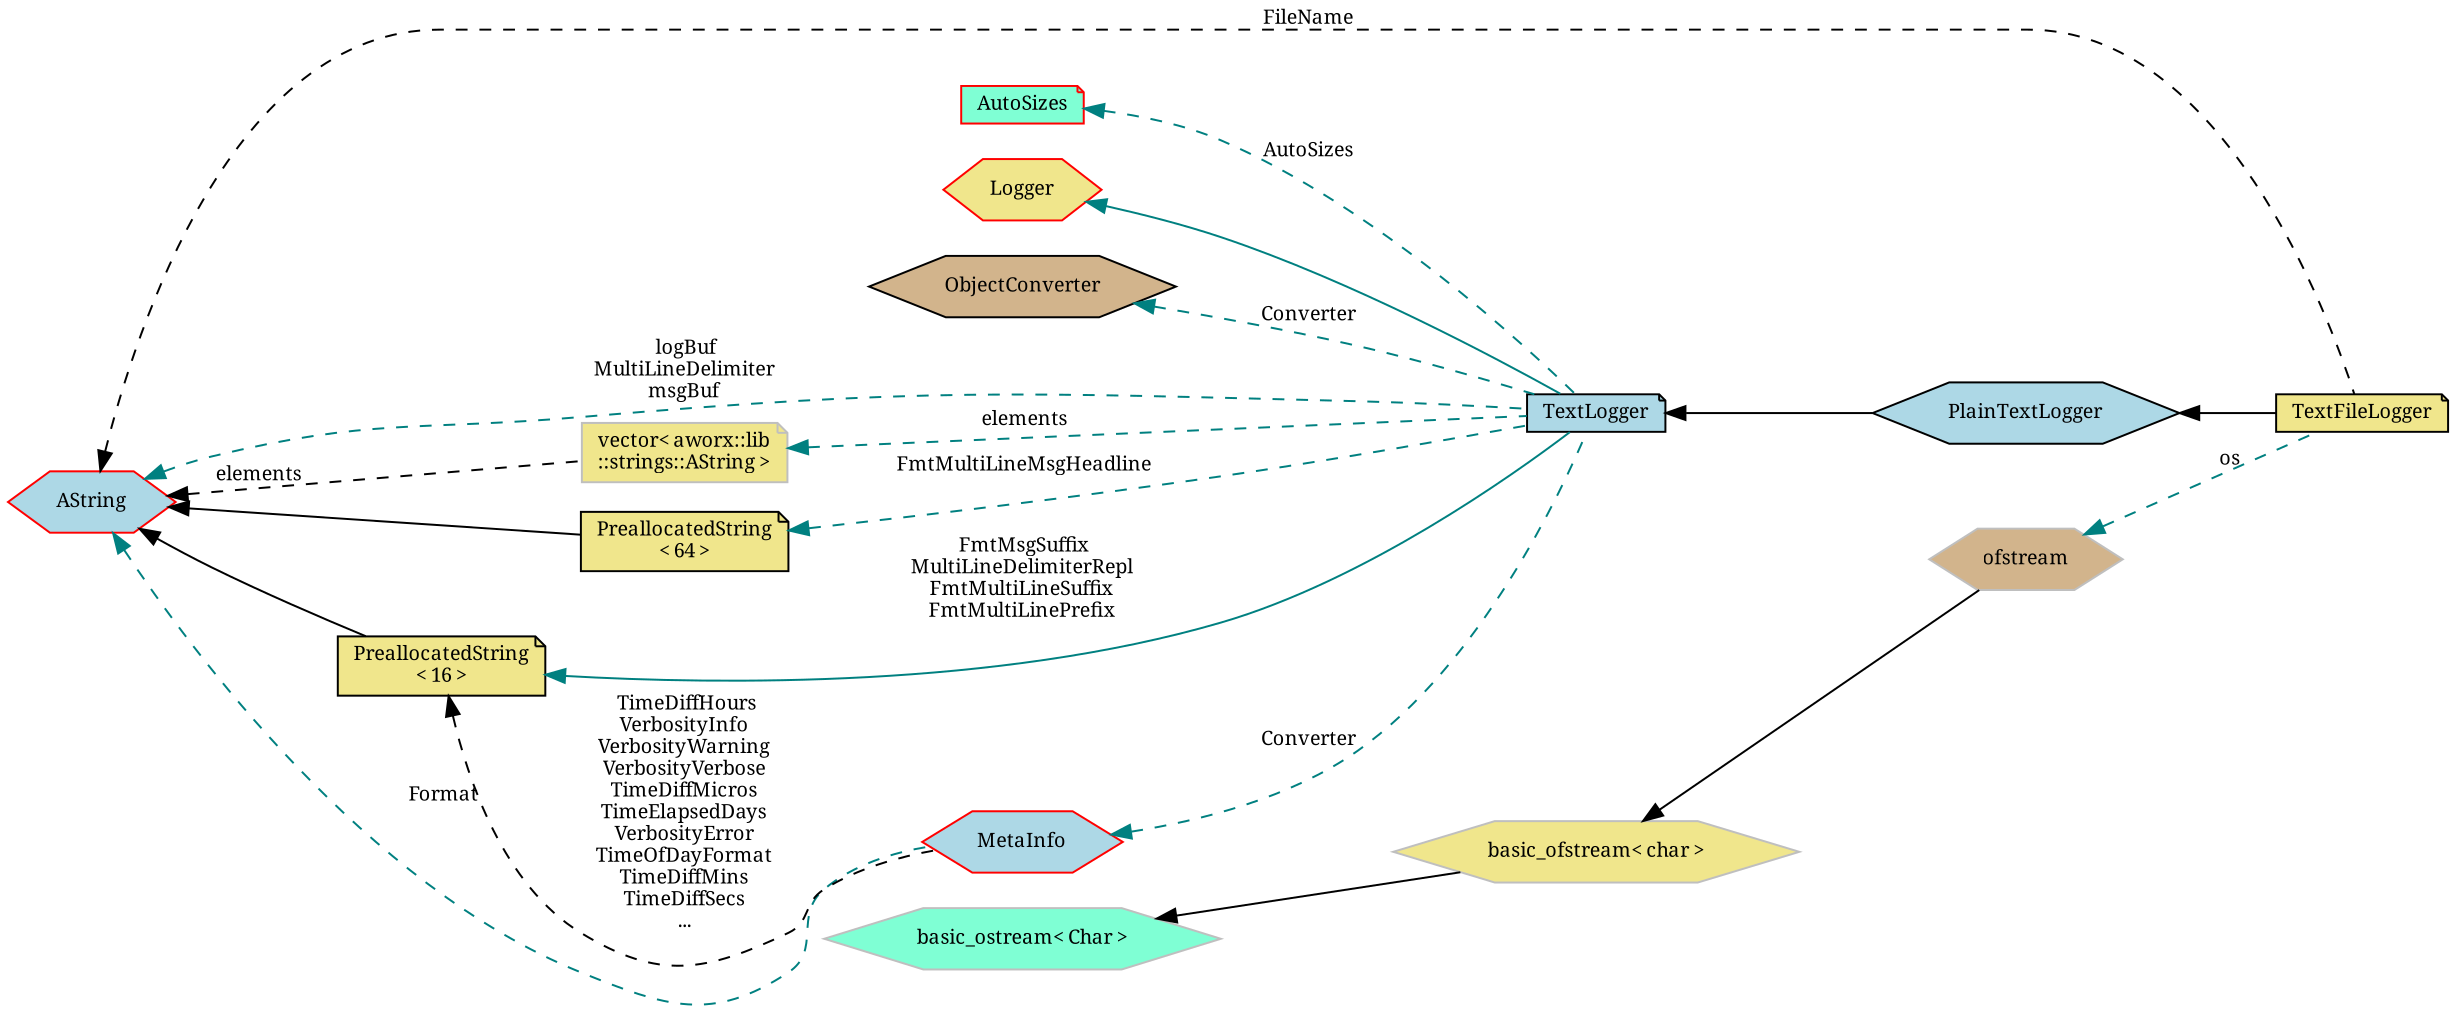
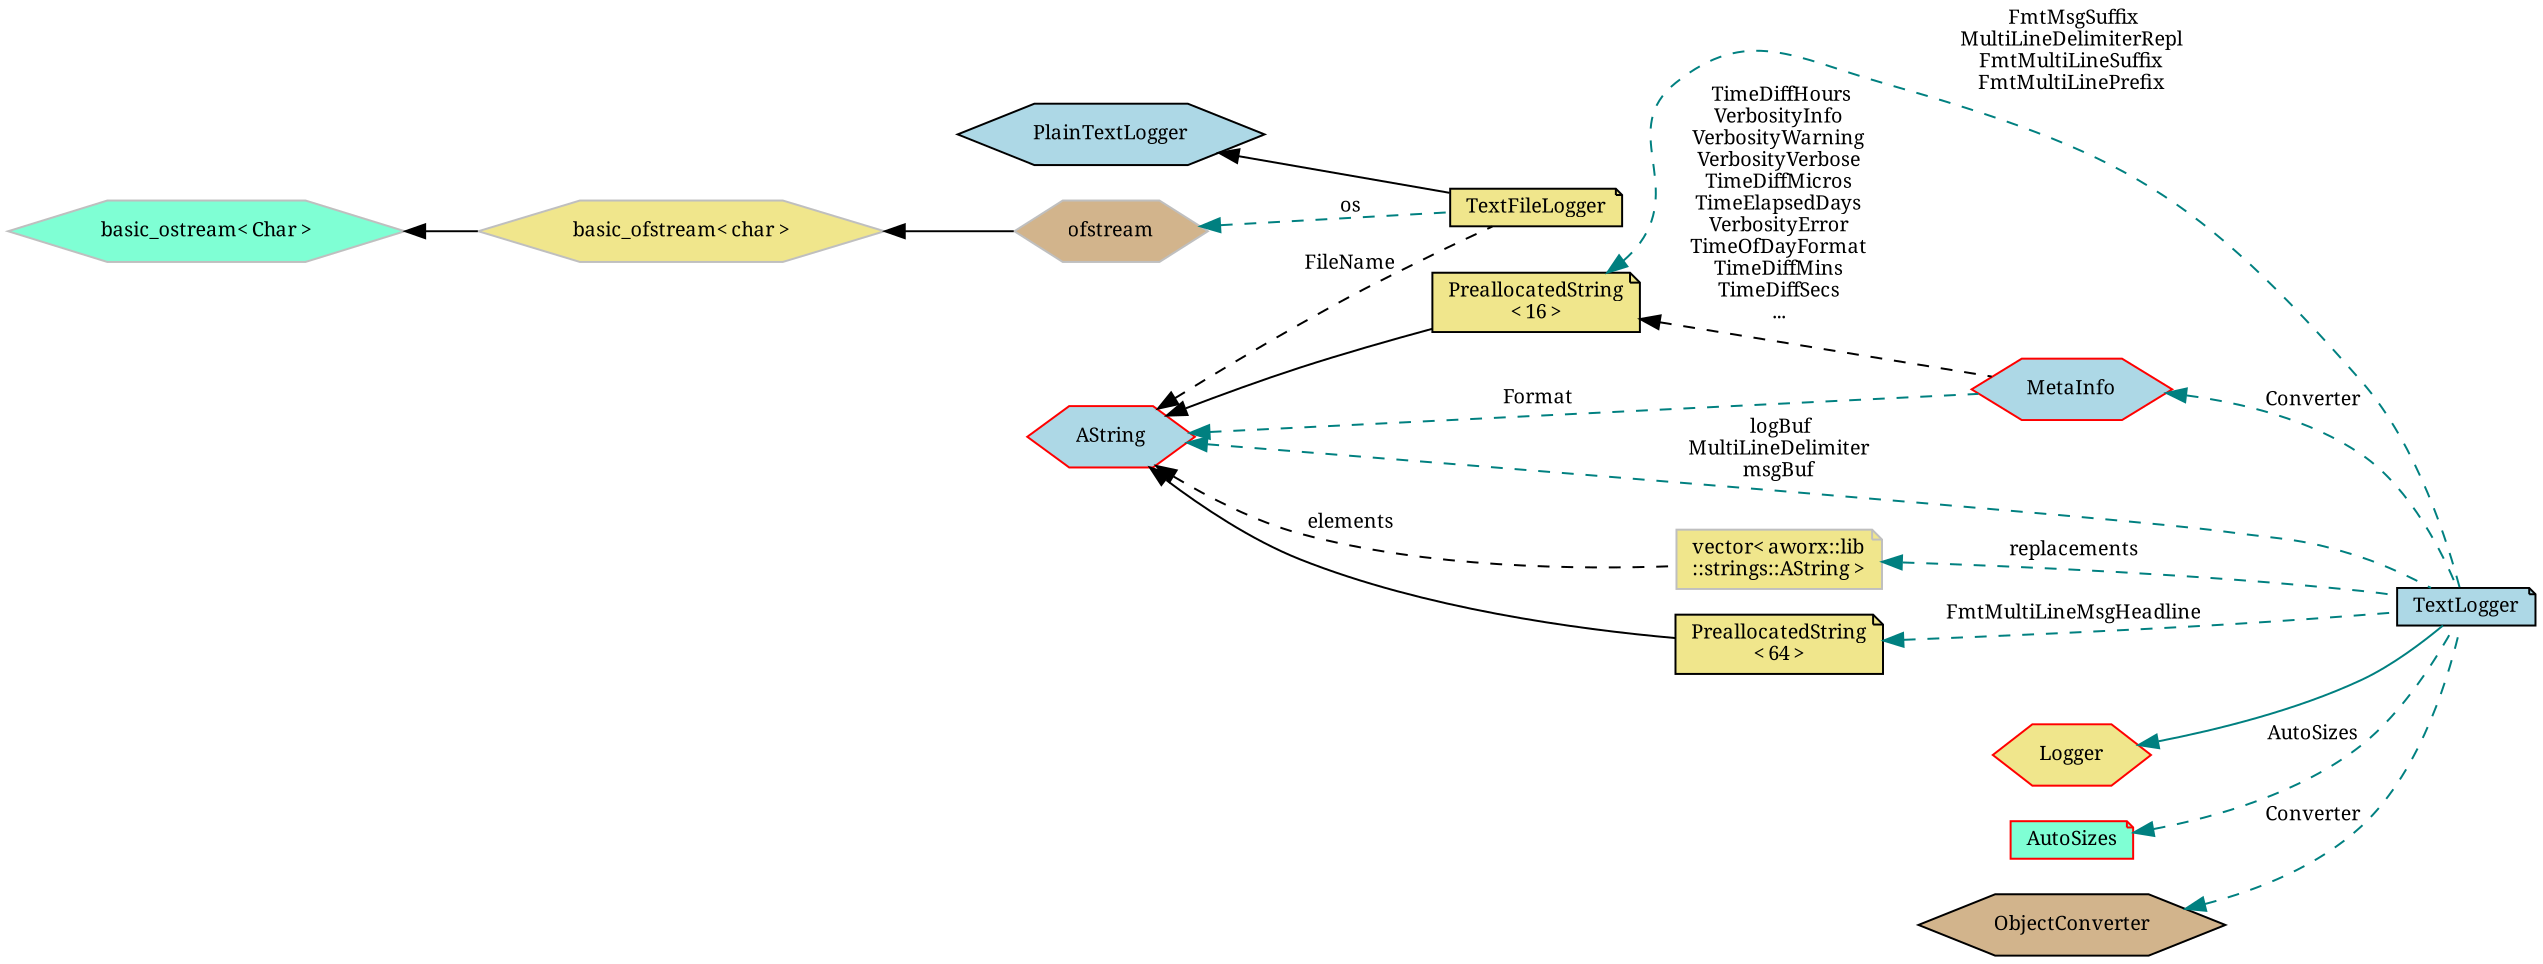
(1779, 413) -> none
(1022, 420) -> (2072, 550)
(1094, 651) -> (2068, 146)
